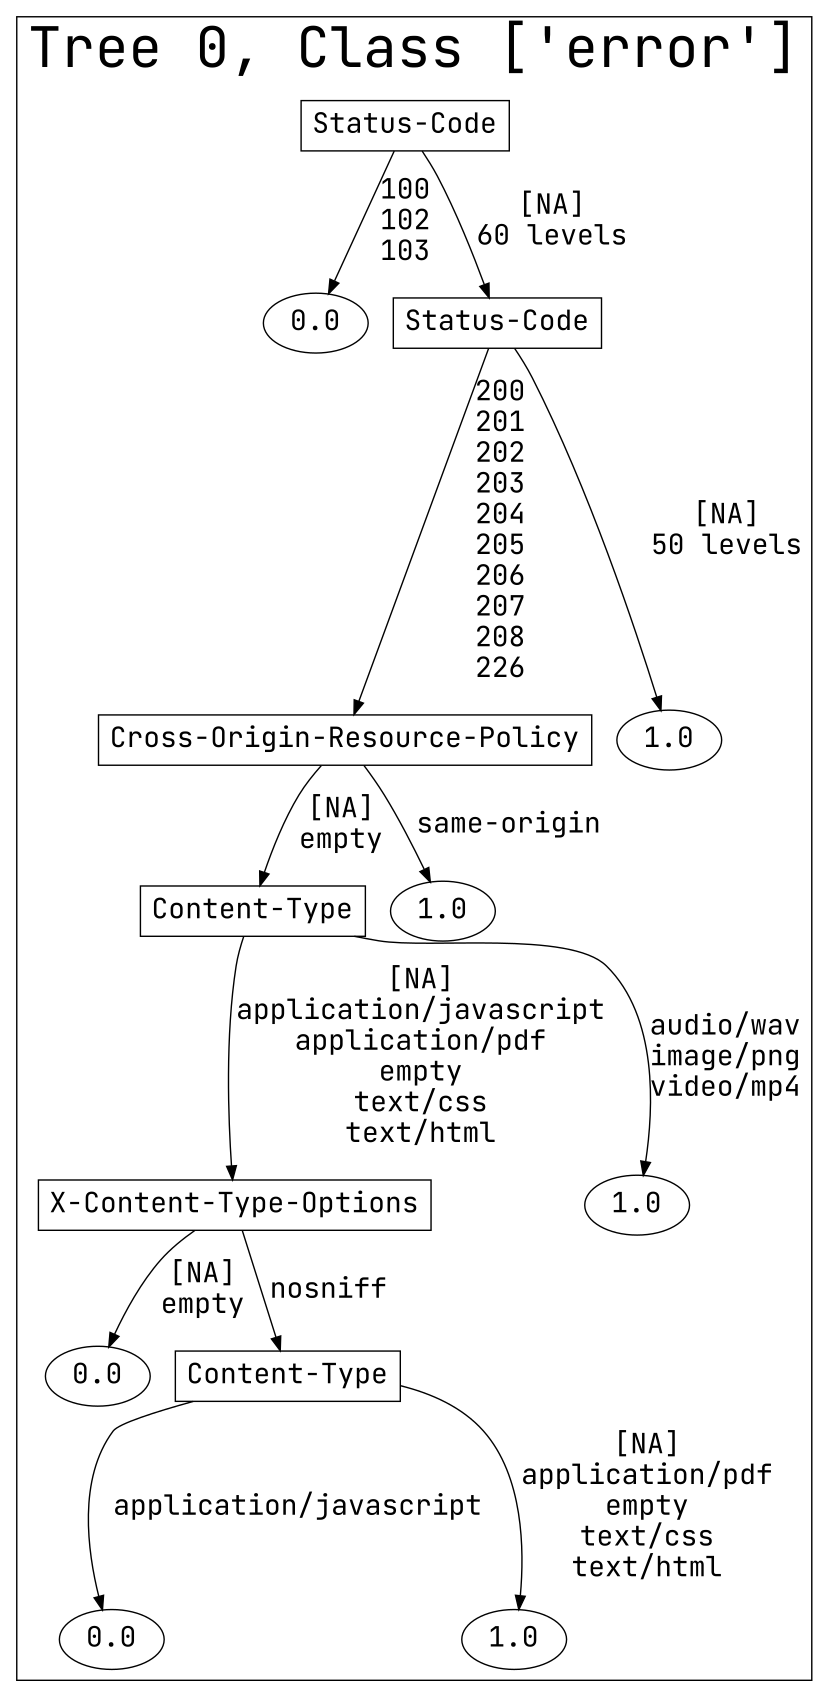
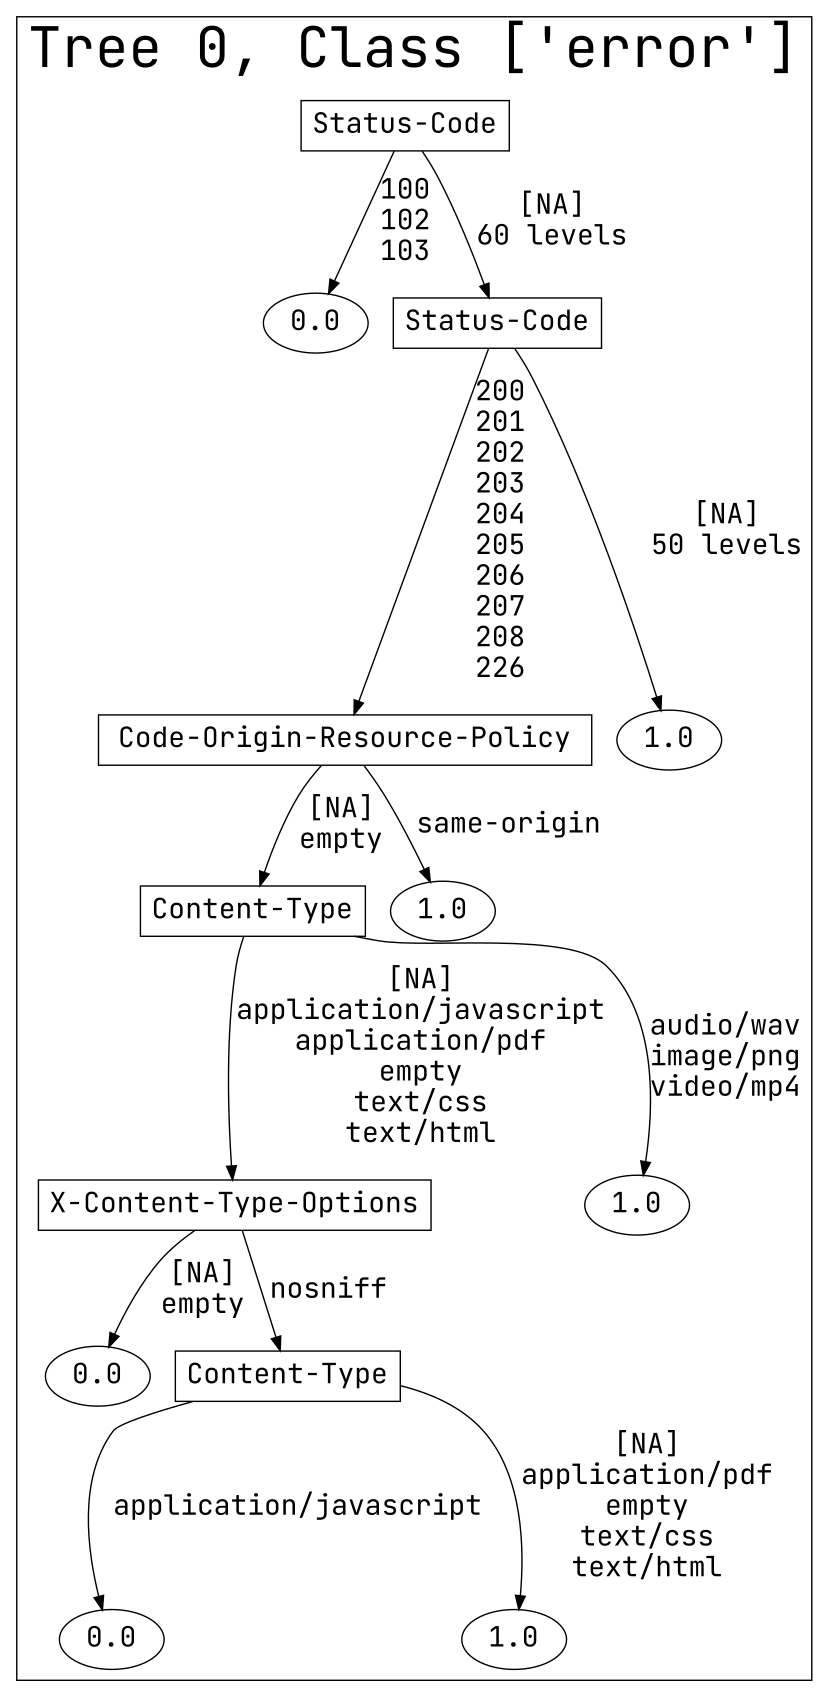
(345, 740) -> (345, 740)
